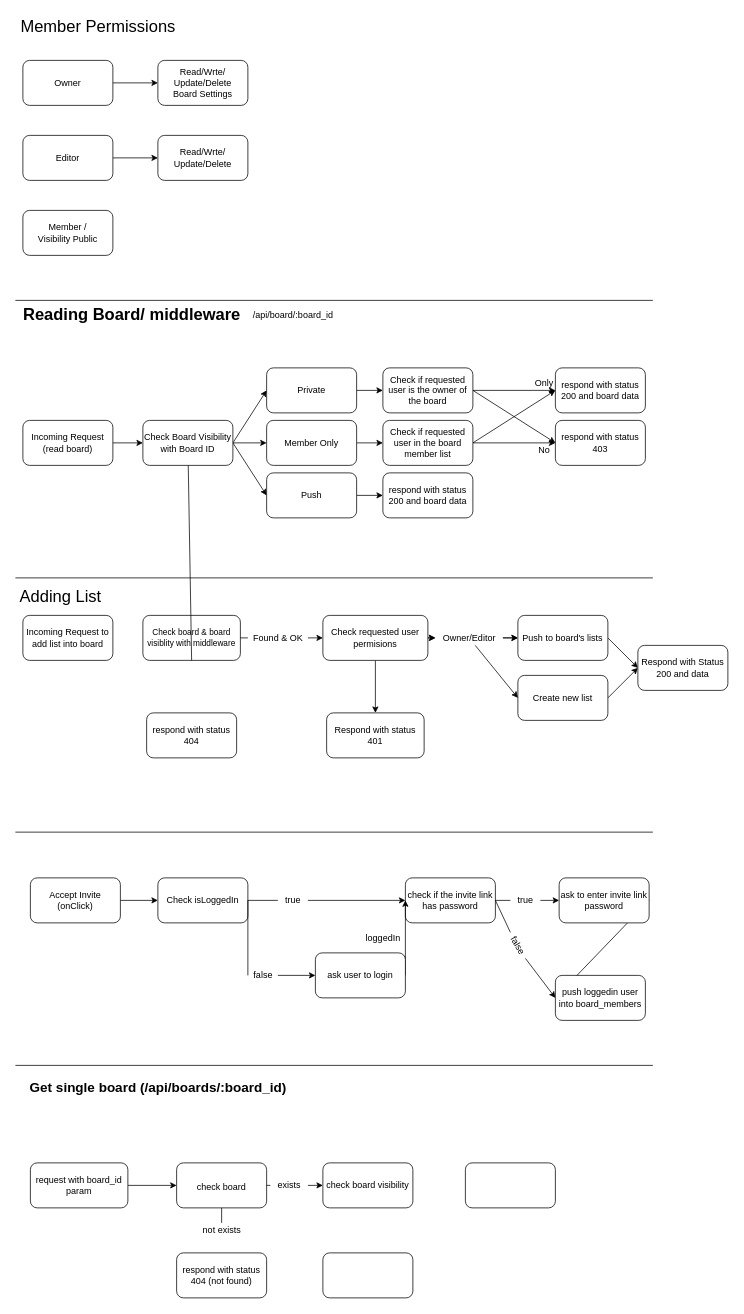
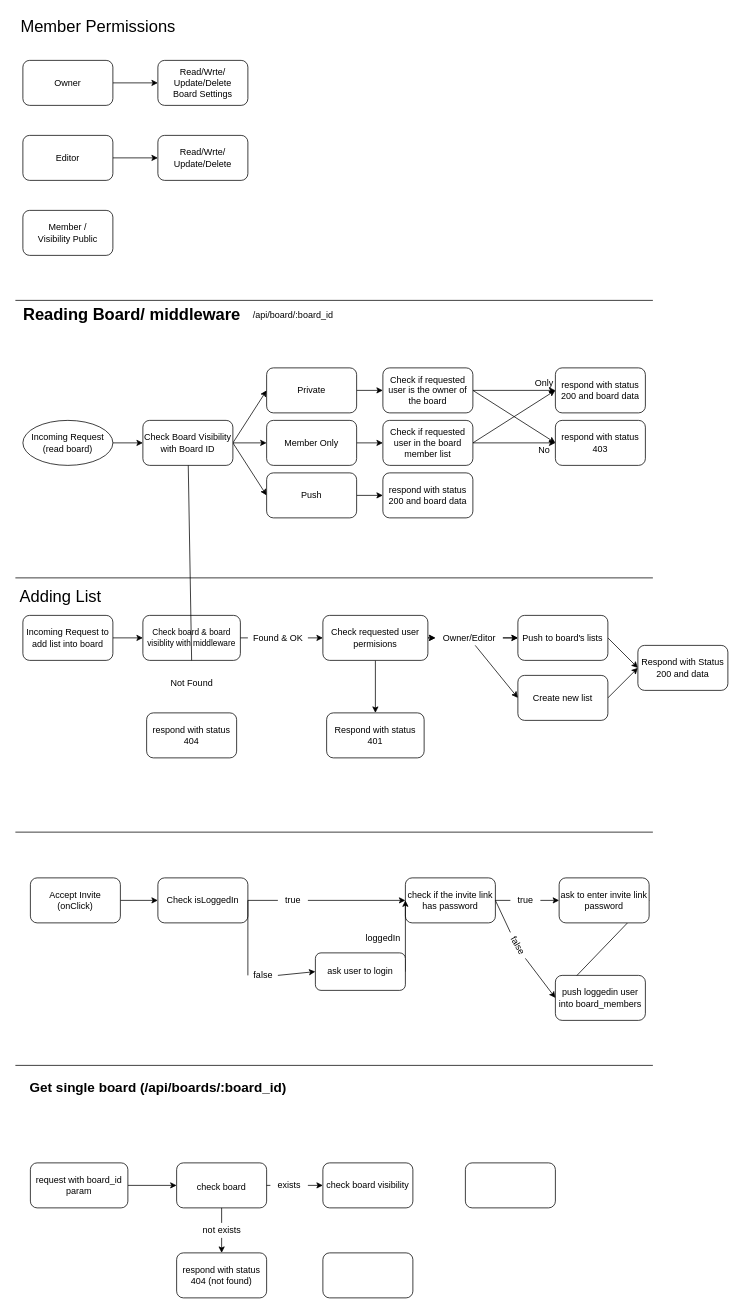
(68, 443) -> (68, 443)
none -> (136, 638)
none -> (192, 683)
(360, 975) -> (360, 972)
none -> (222, 1243)
